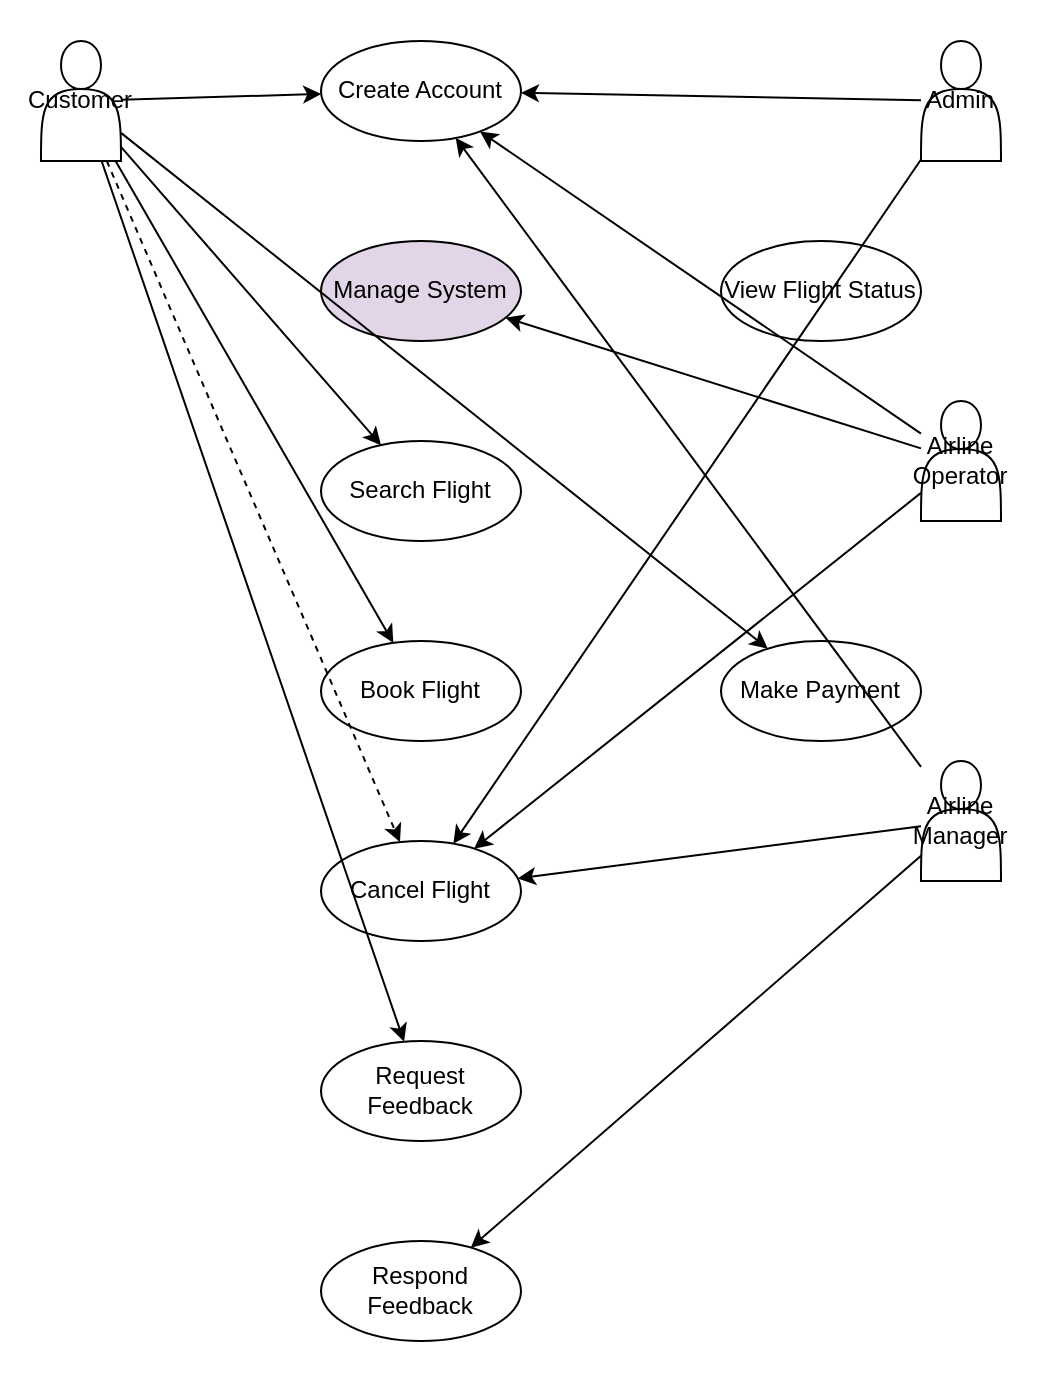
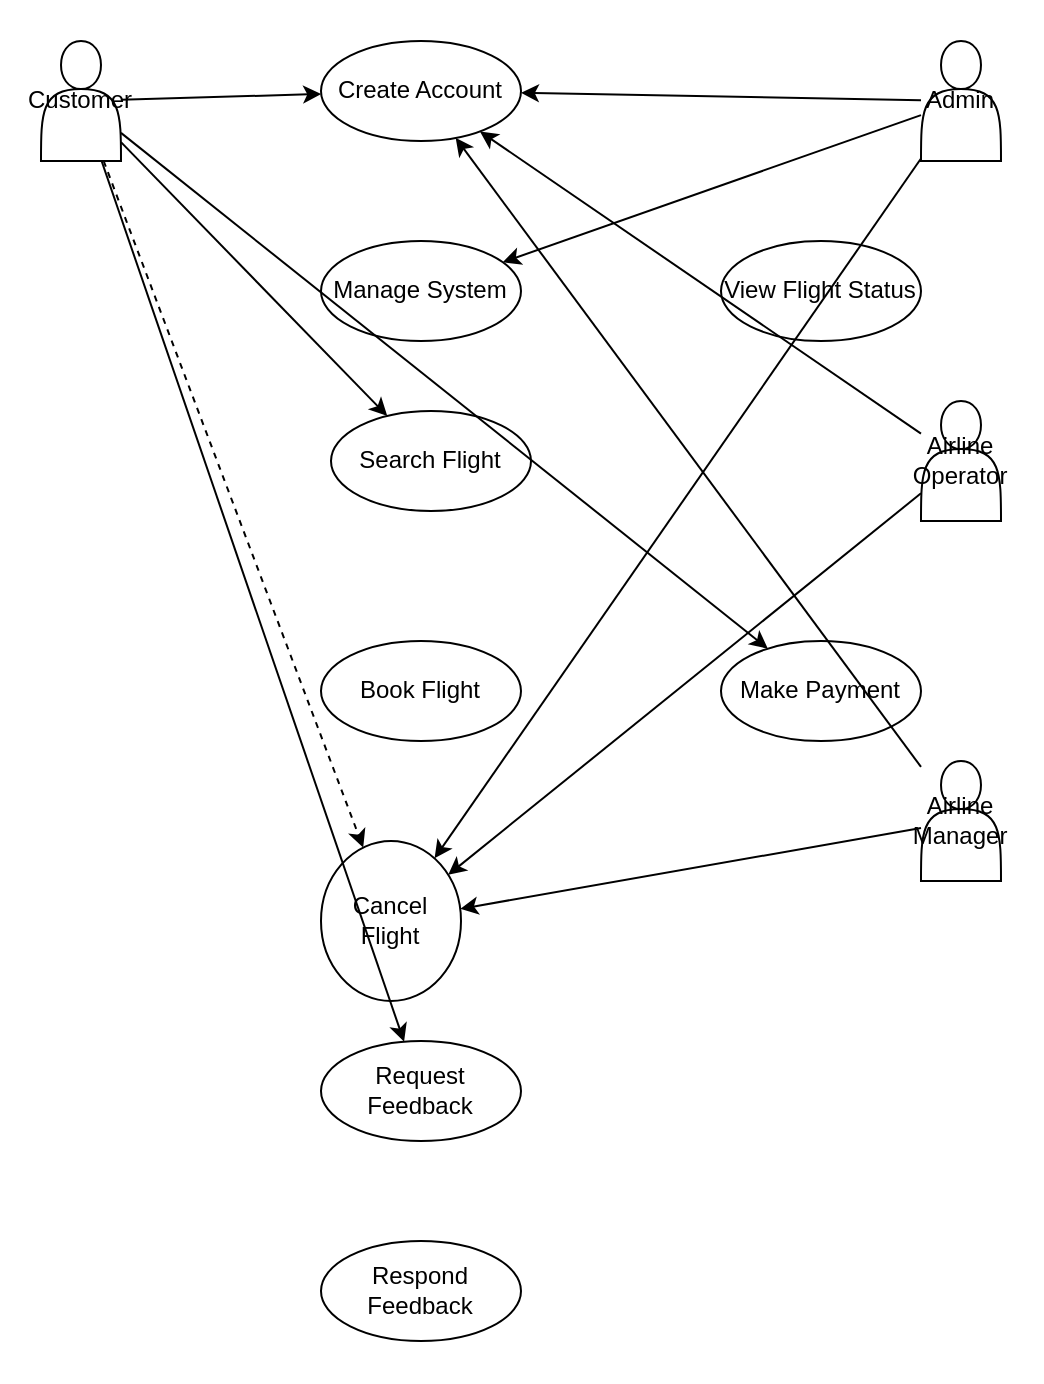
none -> (770, 168)
(421, 291) -> (421, 291)
(251, 396) -> none
(842, 423) -> none
(421, 491) -> (431, 461)
(421, 891) -> (391, 921)
(701, 1048) -> none
